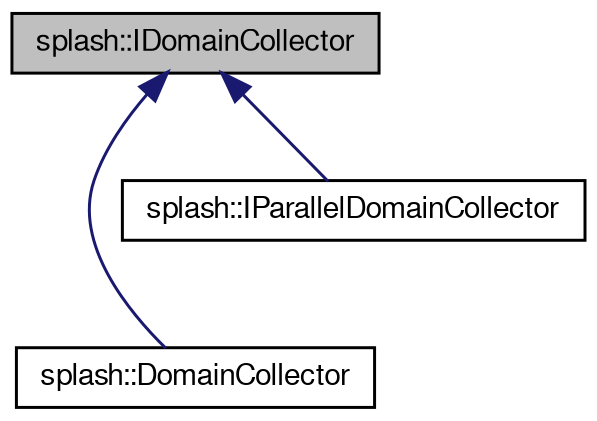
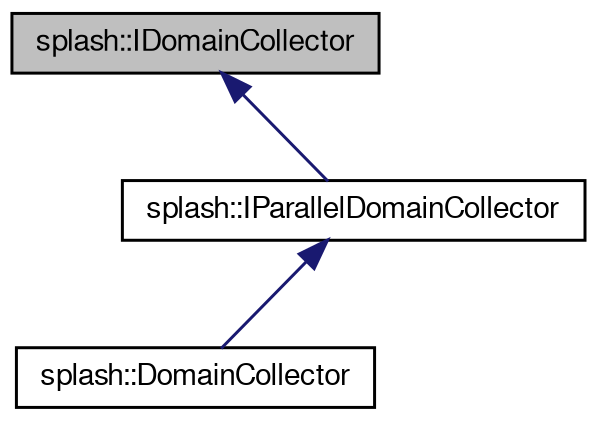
(91, 225) -> (264, 305)
